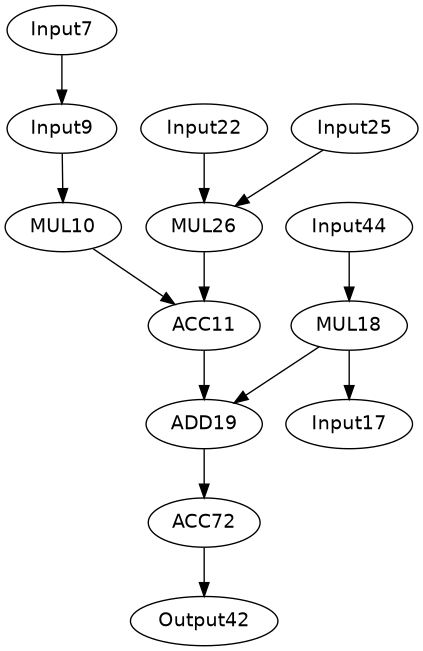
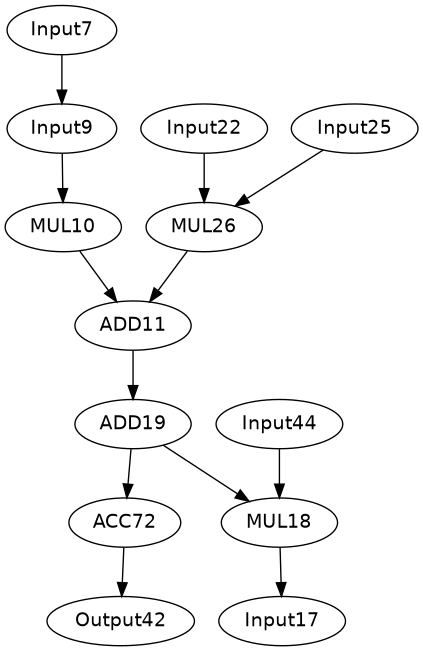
(204, 326) -> (133, 326)
(283, 371) -> (200, 469)
